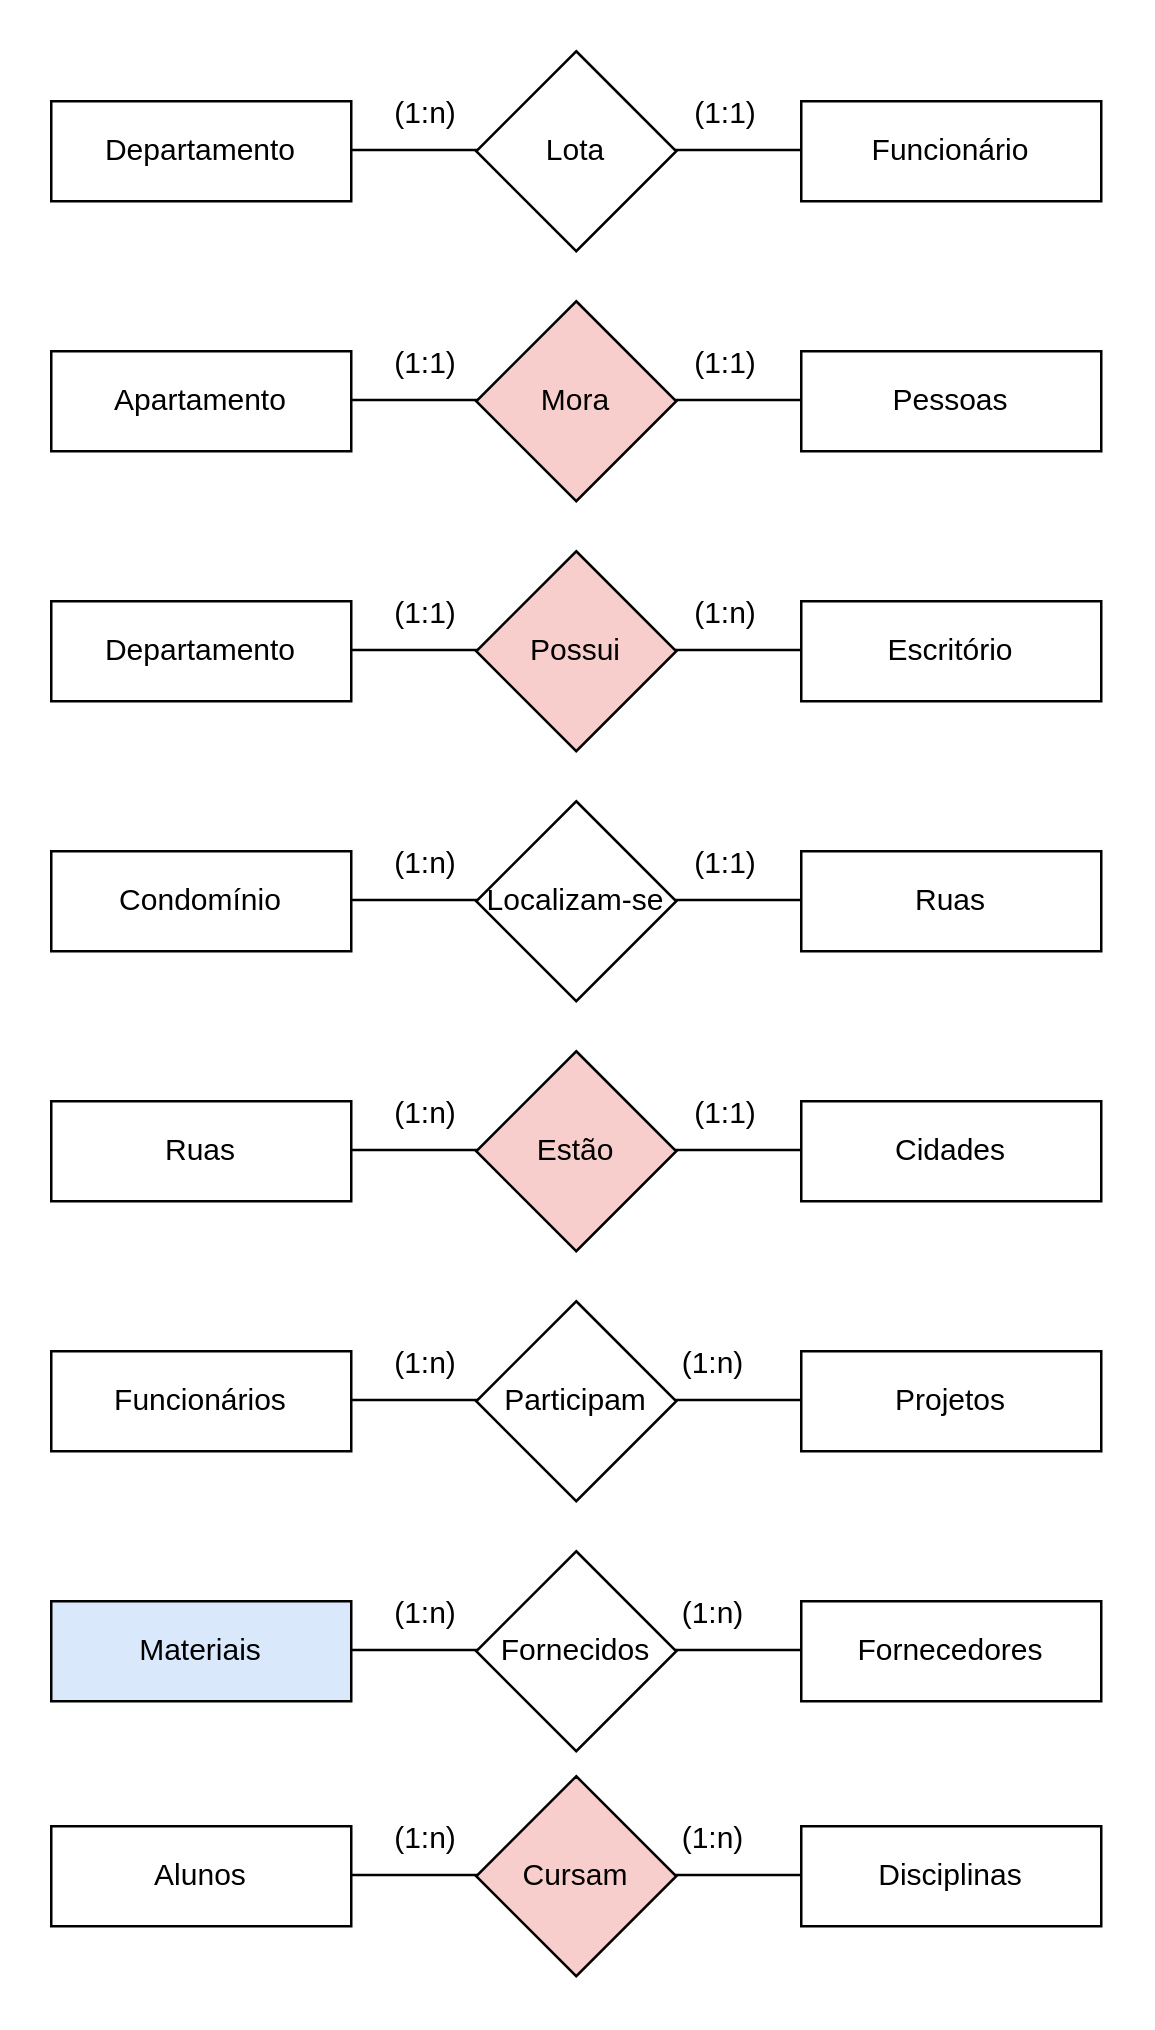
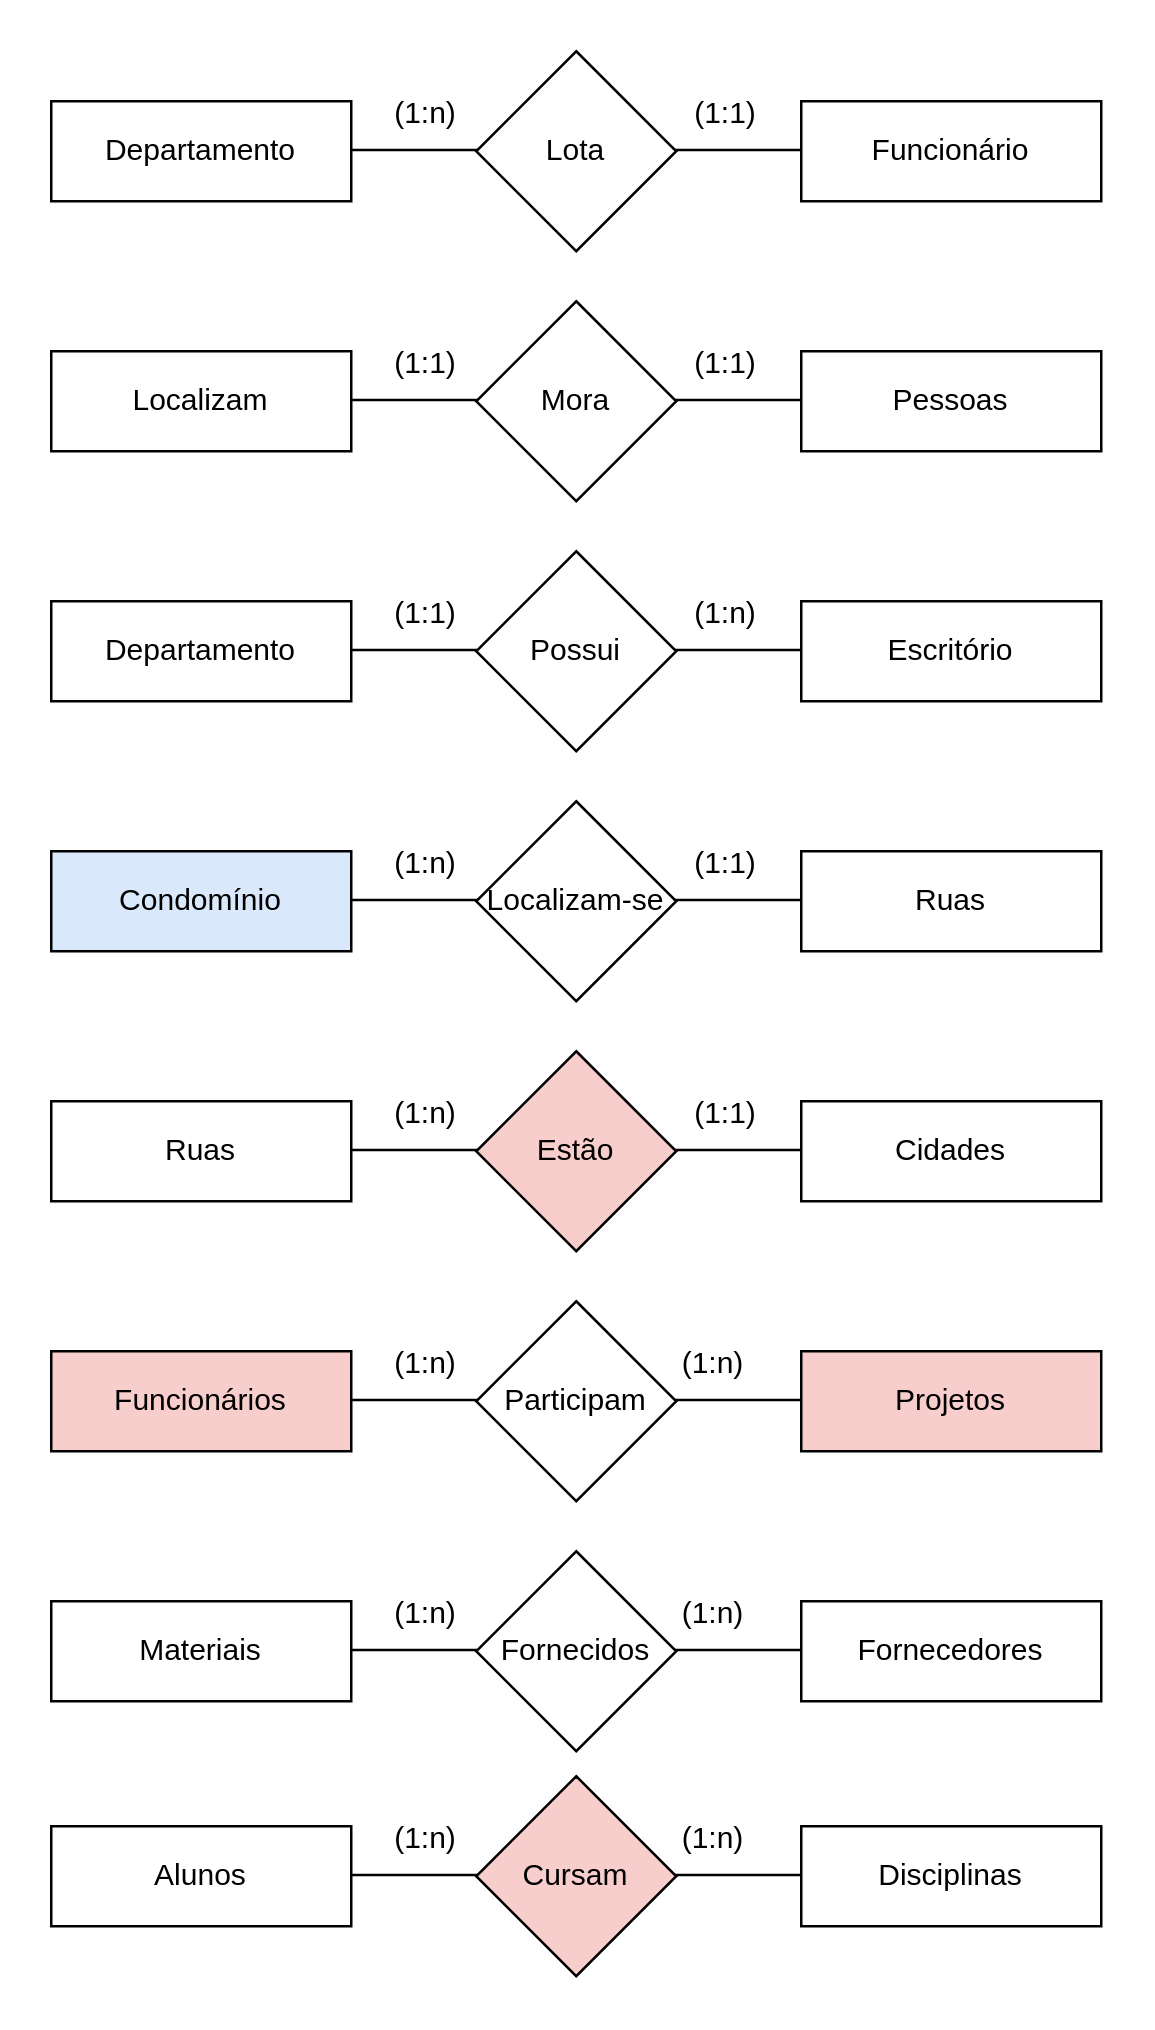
(201, 401) -> (201, 401)
(576, 401) -> (576, 401)
(576, 651) -> (576, 651)
(201, 901) -> (201, 901)
(201, 1401) -> (201, 1401)
(951, 1401) -> (951, 1401)
(201, 1651) -> (201, 1651)
